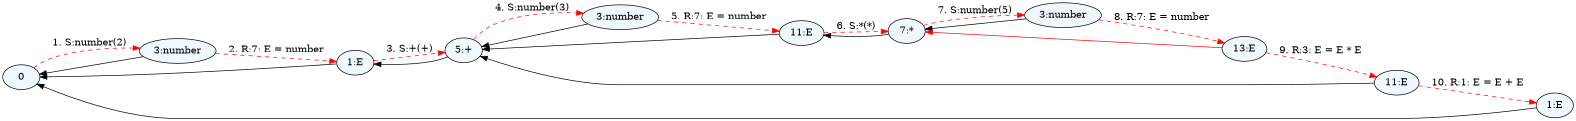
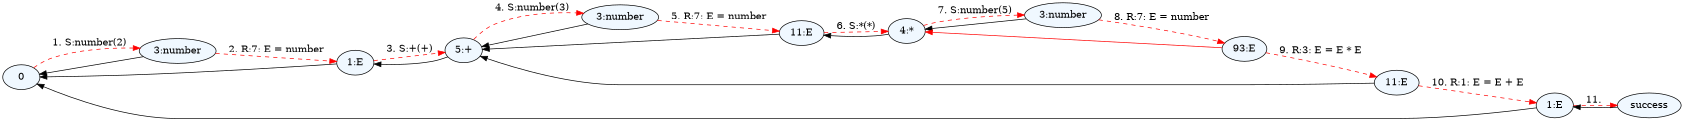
(907, 31) -> (907, 31)
(1244, 49) -> (1244, 49)
none -> (1649, 105)
